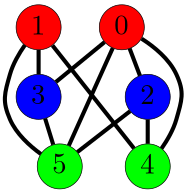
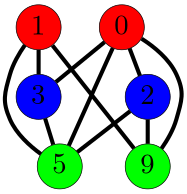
(148, 166) -> (148, 166)
